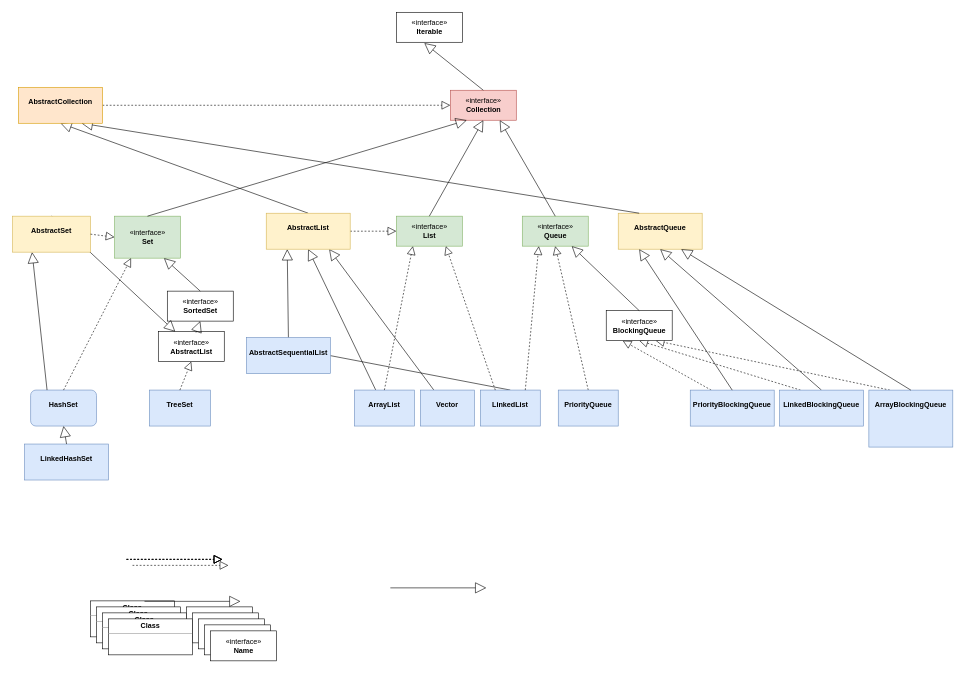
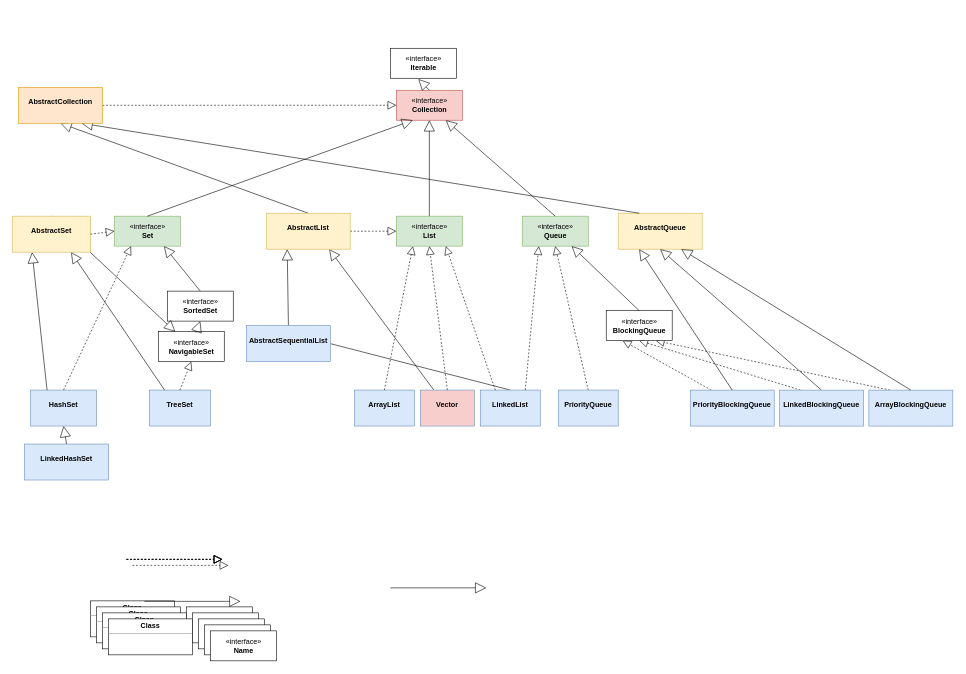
(429, 27) -> (423, 63)
(483, 105) -> (429, 105)
(147, 237) -> (147, 231)
none -> (439, 323)
(344, 325) -> none
none -> (121, 326)
(191, 347) -> (191, 347)
(288, 356) -> (288, 344)
(63, 408) -> (63, 408)
(447, 408) -> (447, 408)
(911, 419) -> (911, 408)
